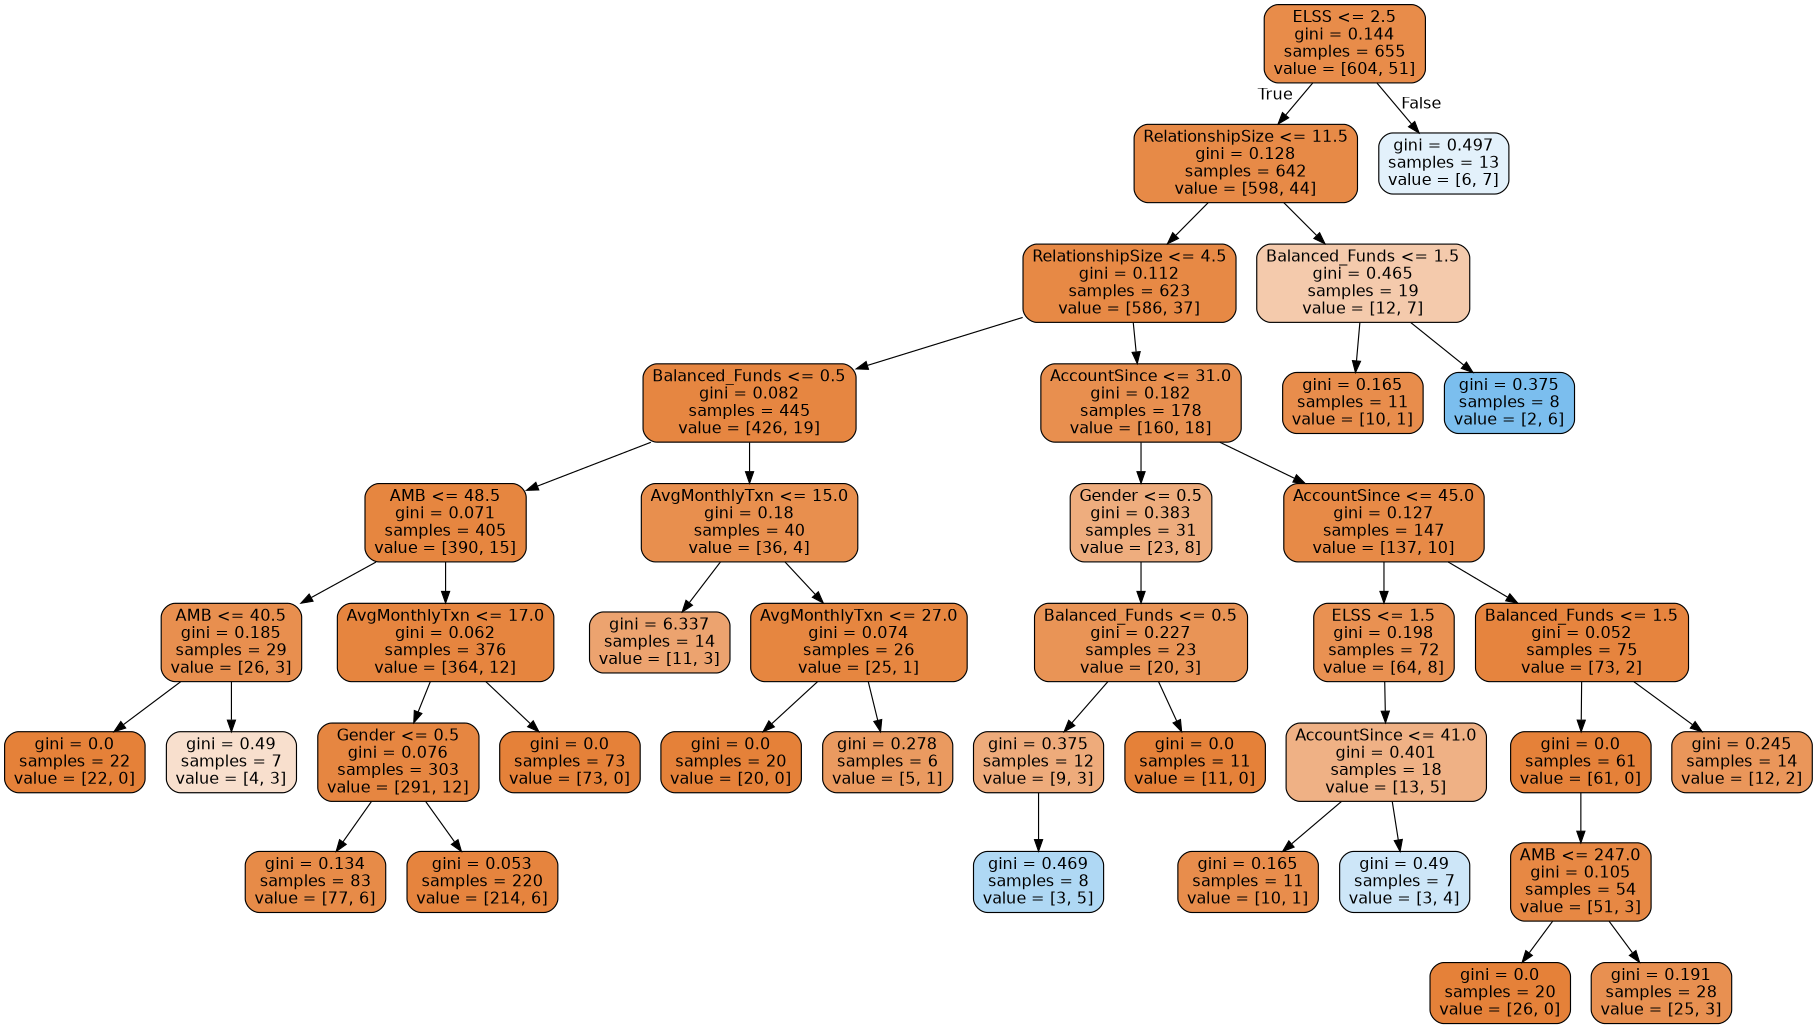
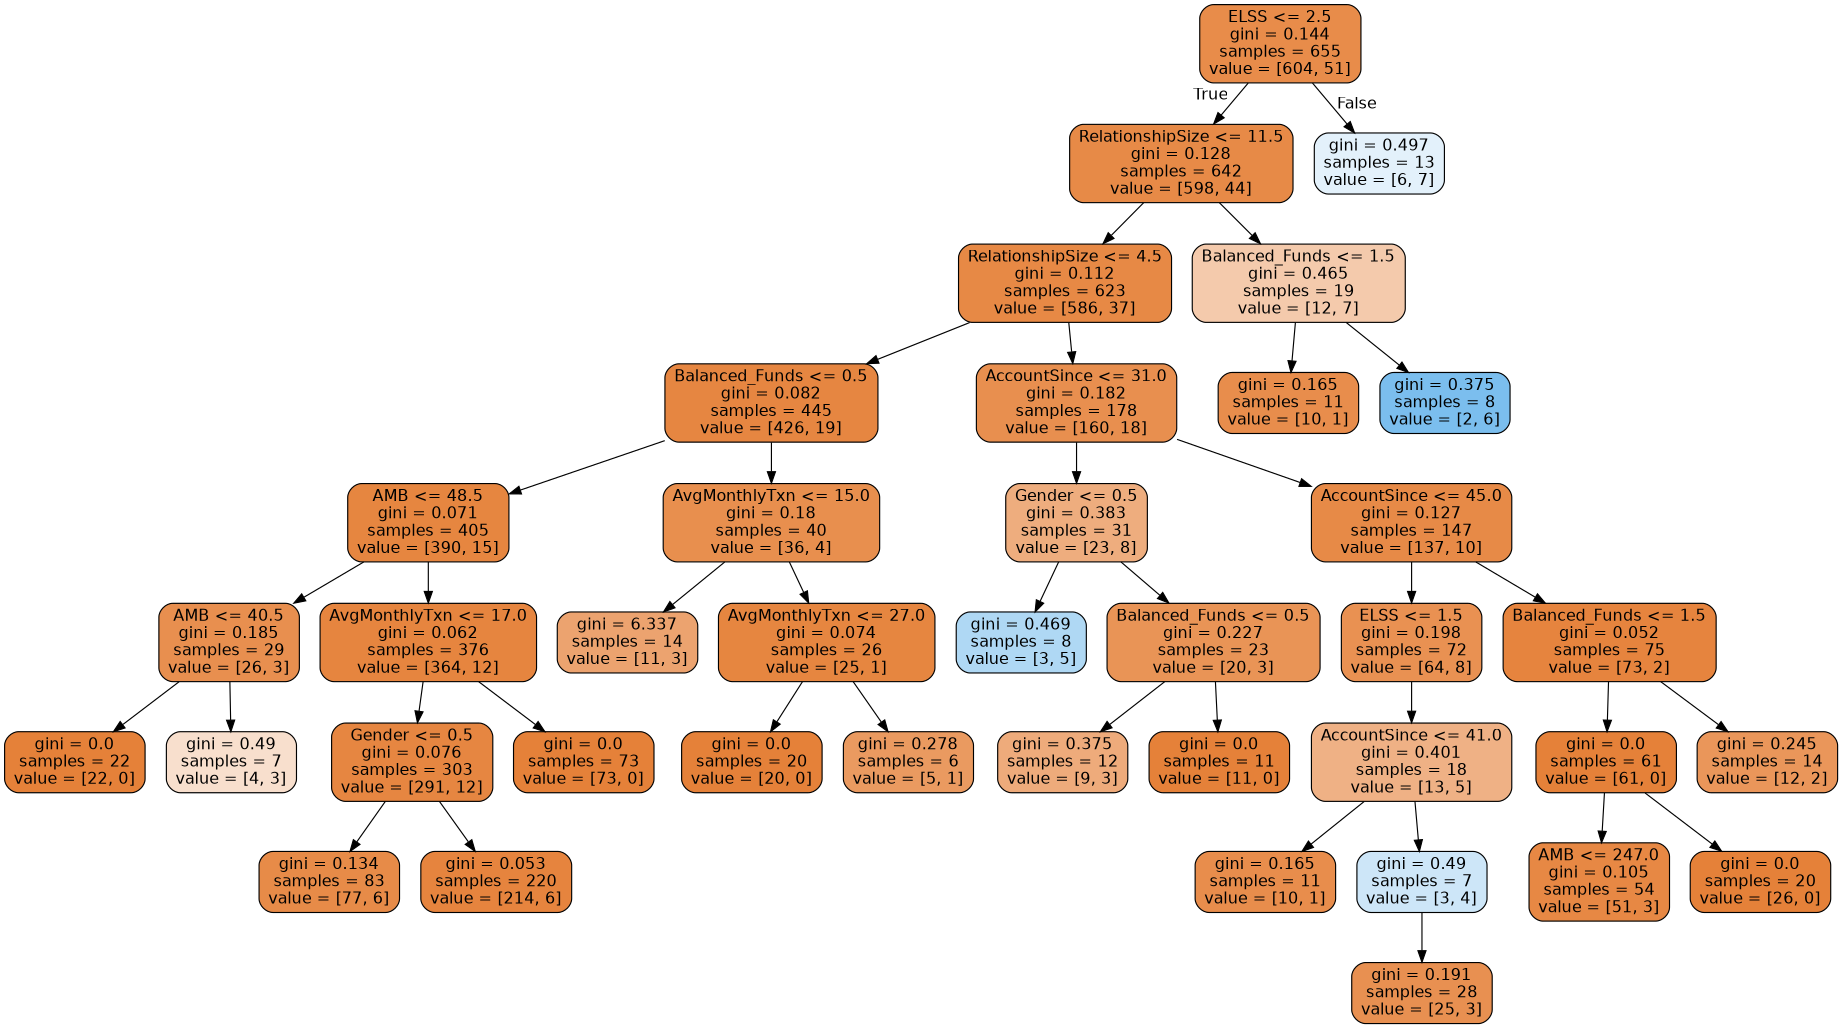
(1039, 816) -> (1049, 582)
(1541, 937) -> (1679, 819)
(1621, 937) -> (1422, 932)
